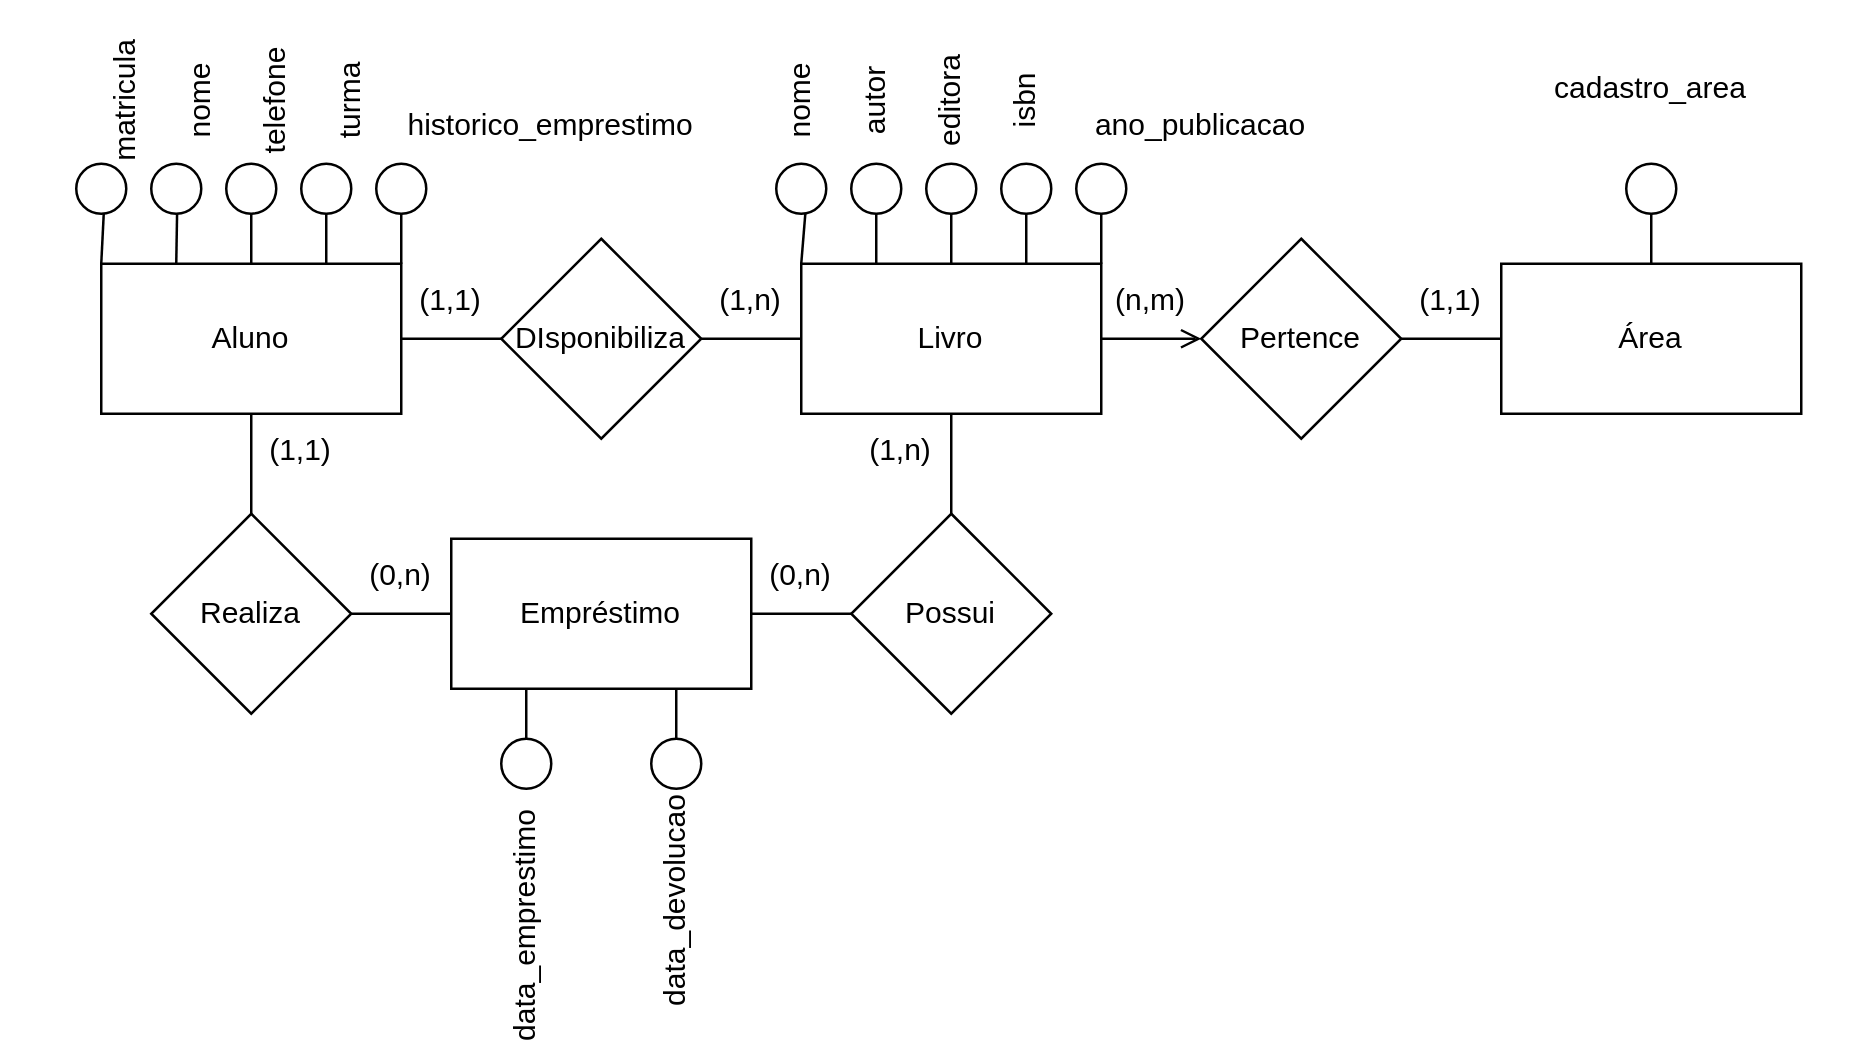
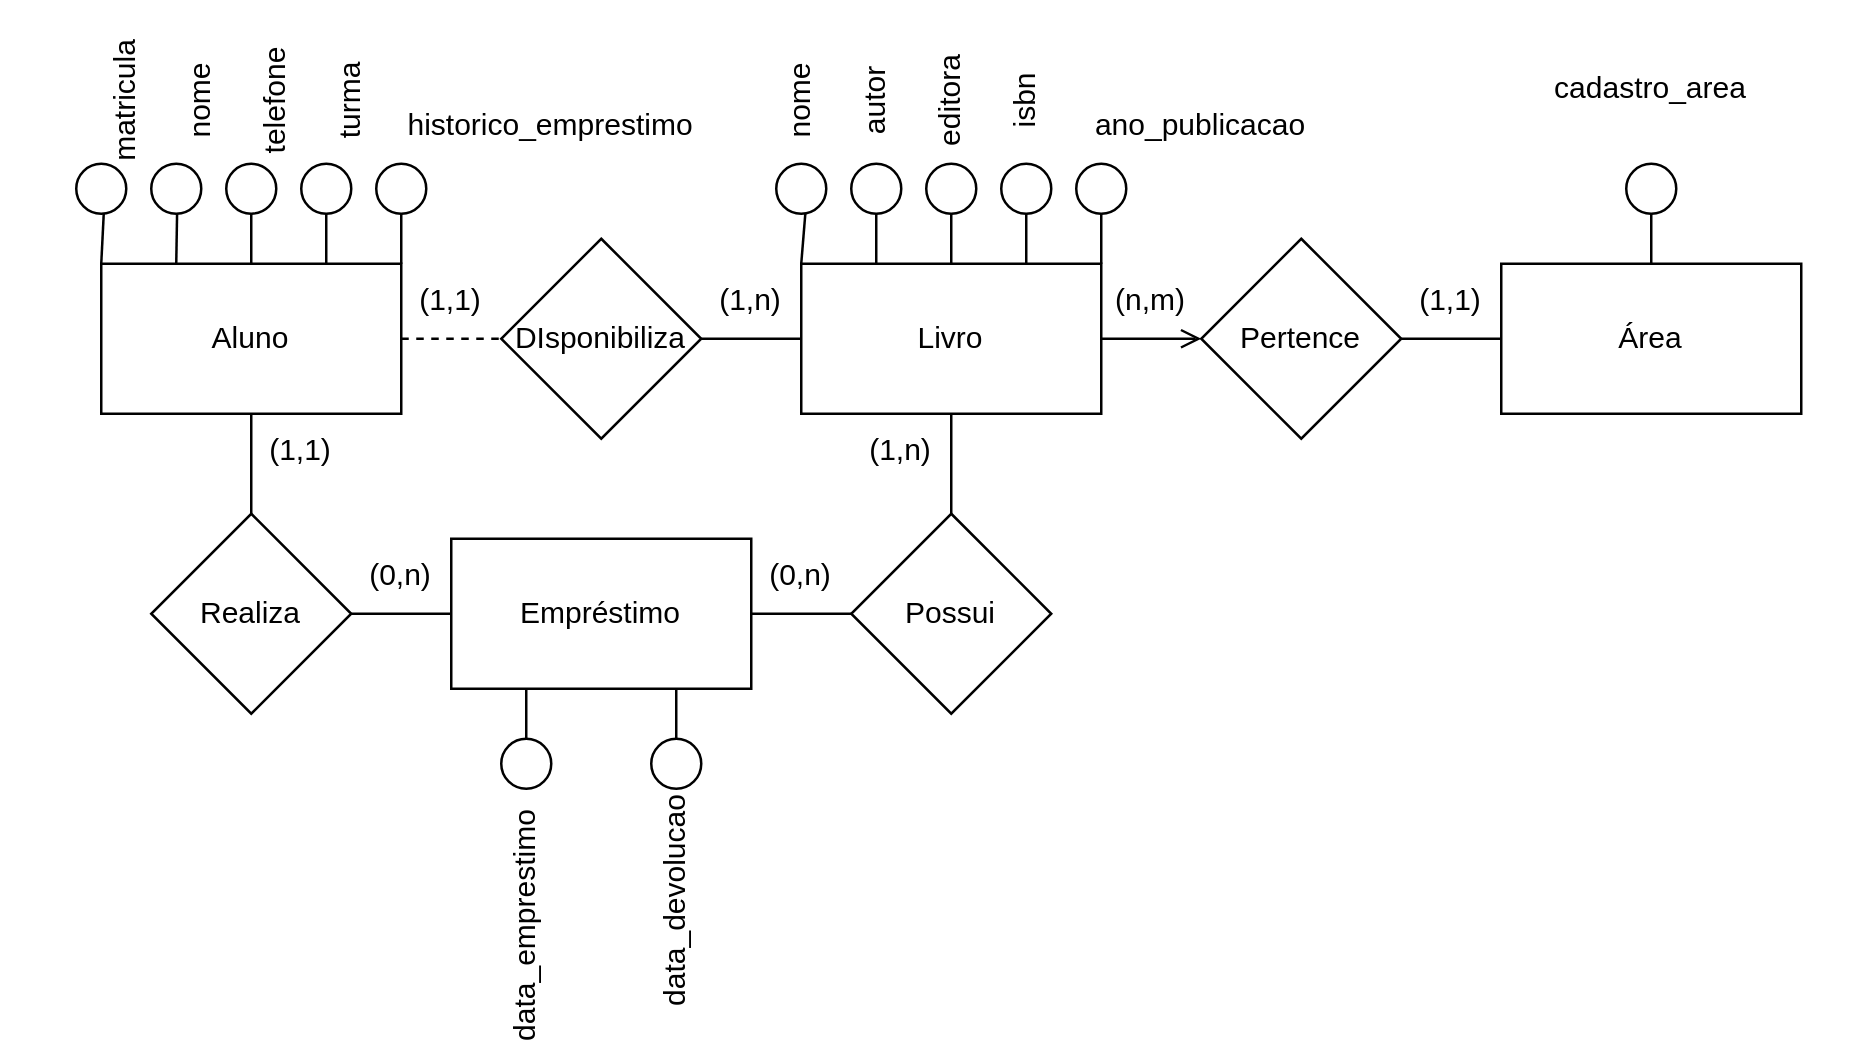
(454, 339) -> (454, 339)
